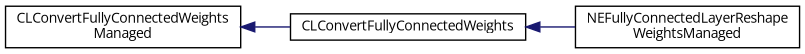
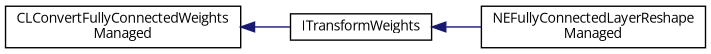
(408, 27) -> (361, 27)
(688, 27) -> (593, 27)
